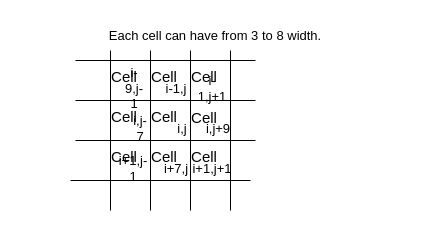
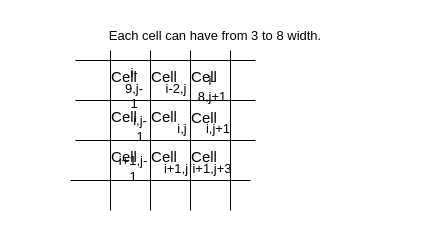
(177, 89) -> (177, 89)
(213, 89) -> (213, 89)
(141, 129) -> (141, 129)
(219, 129) -> (219, 129)
(177, 169) -> (177, 169)
(213, 169) -> (213, 169)
